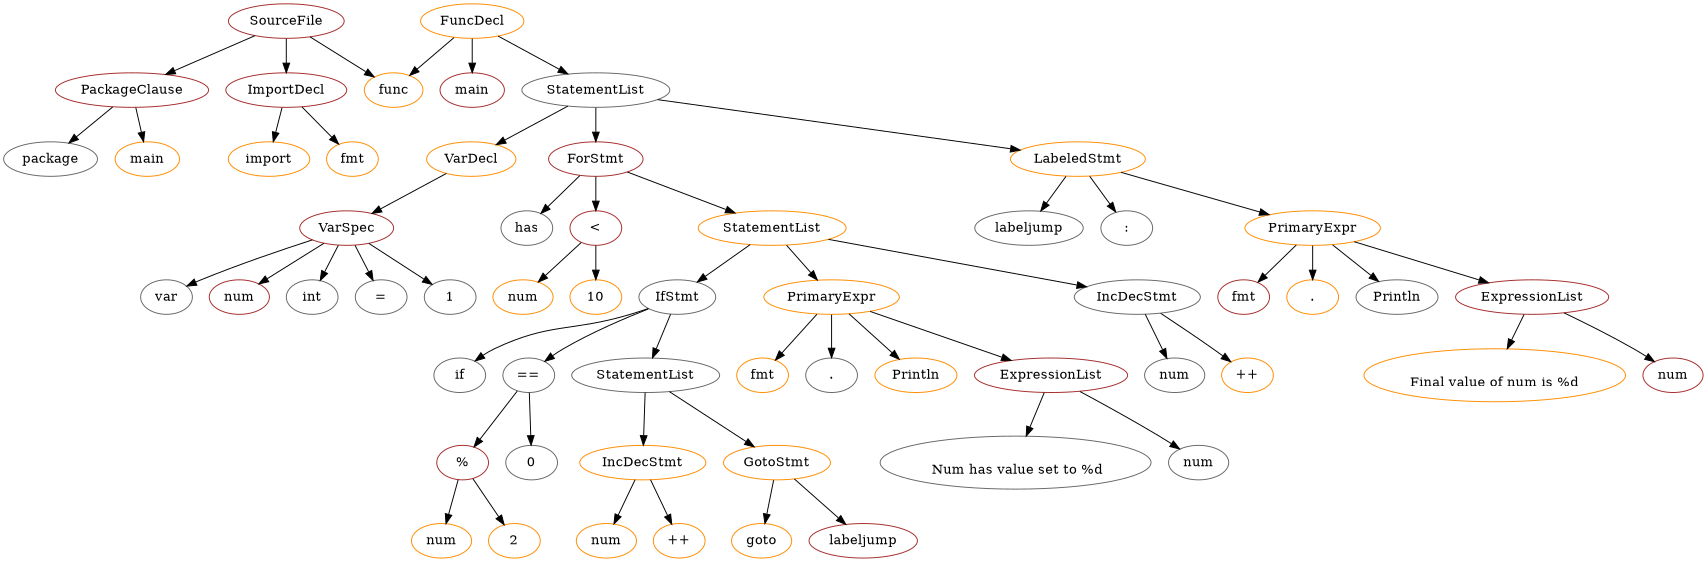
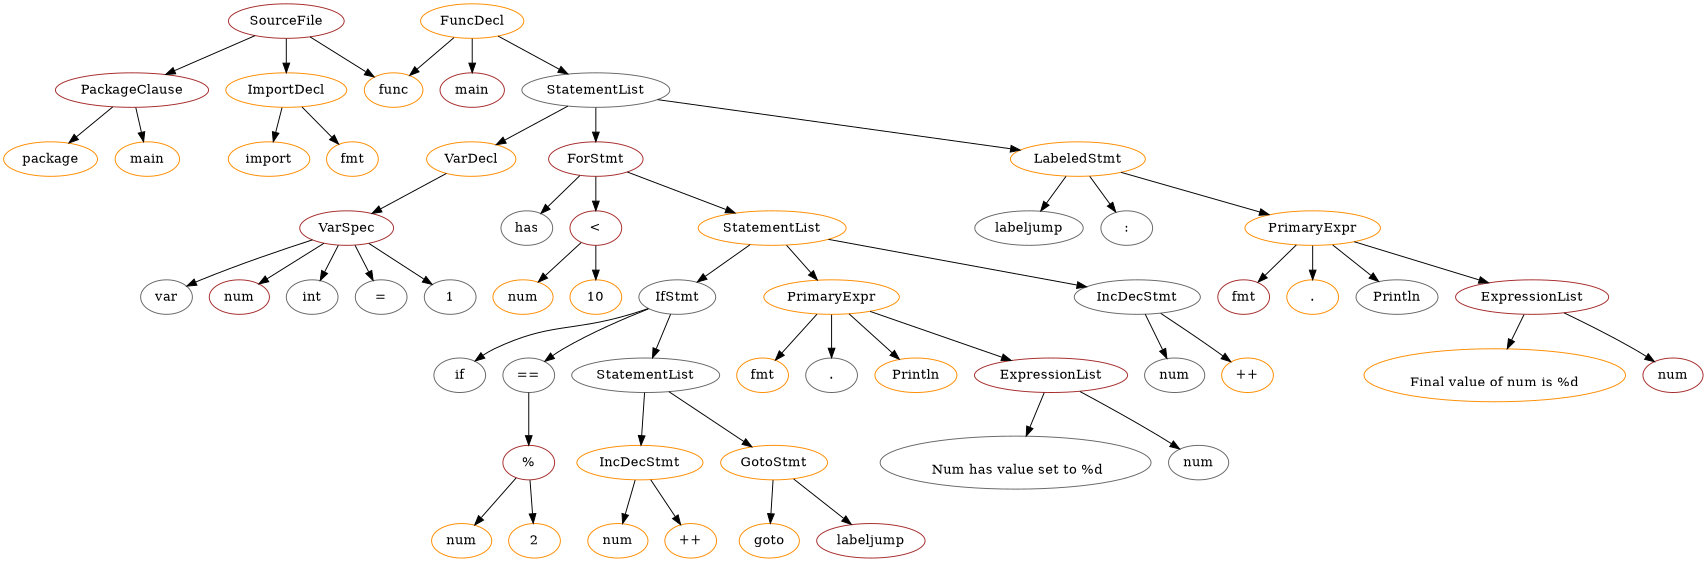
(286, 90) -> (286, 90)
(51, 159) -> (51, 159)
(532, 463) -> none
